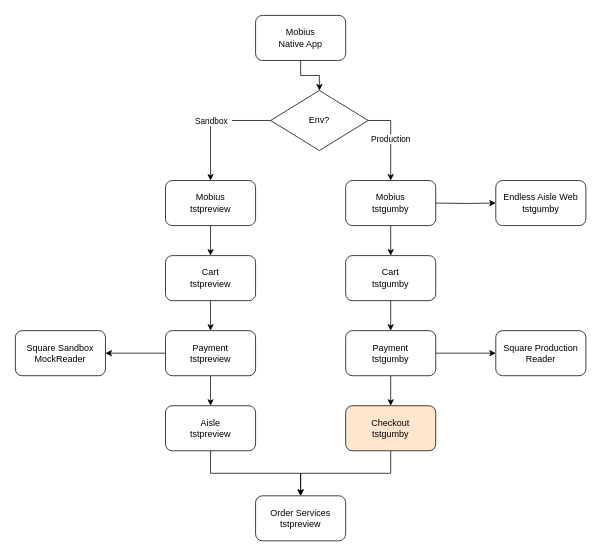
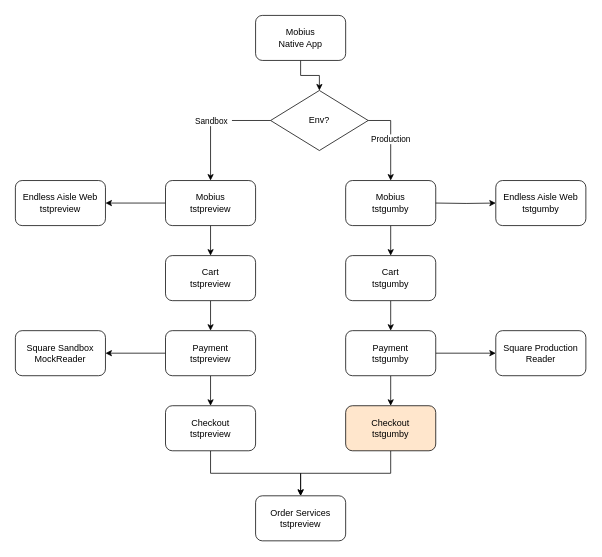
none -> (60, 203)
none -> (112, 203)
(210, 428) -> (210, 428)
